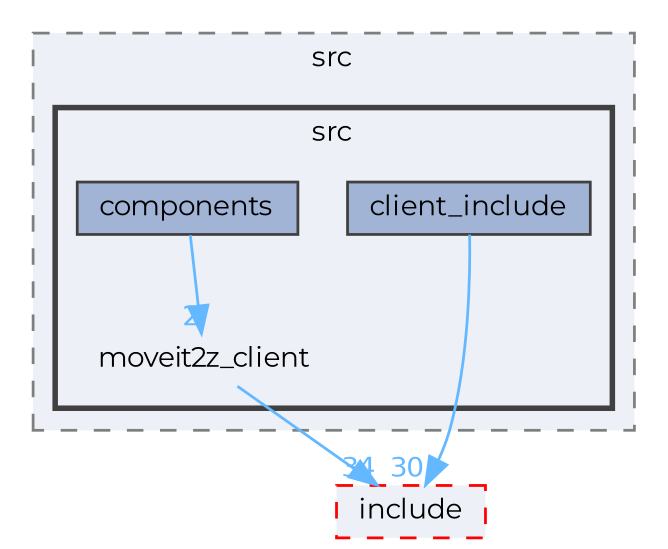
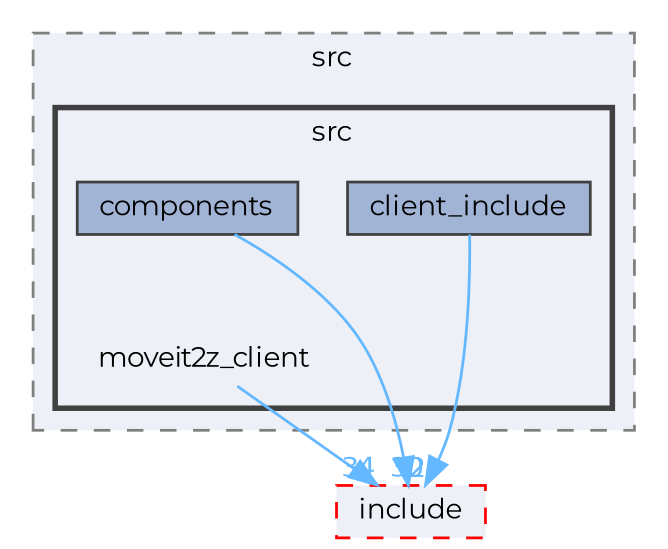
(194, 270) -> (348, 324)
